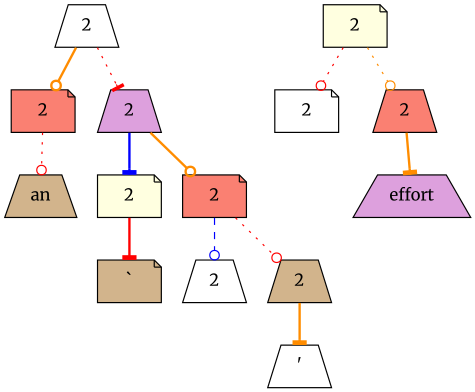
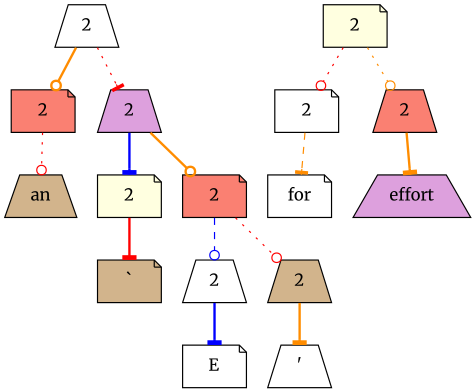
none -> (300, 196)
none -> (215, 366)
